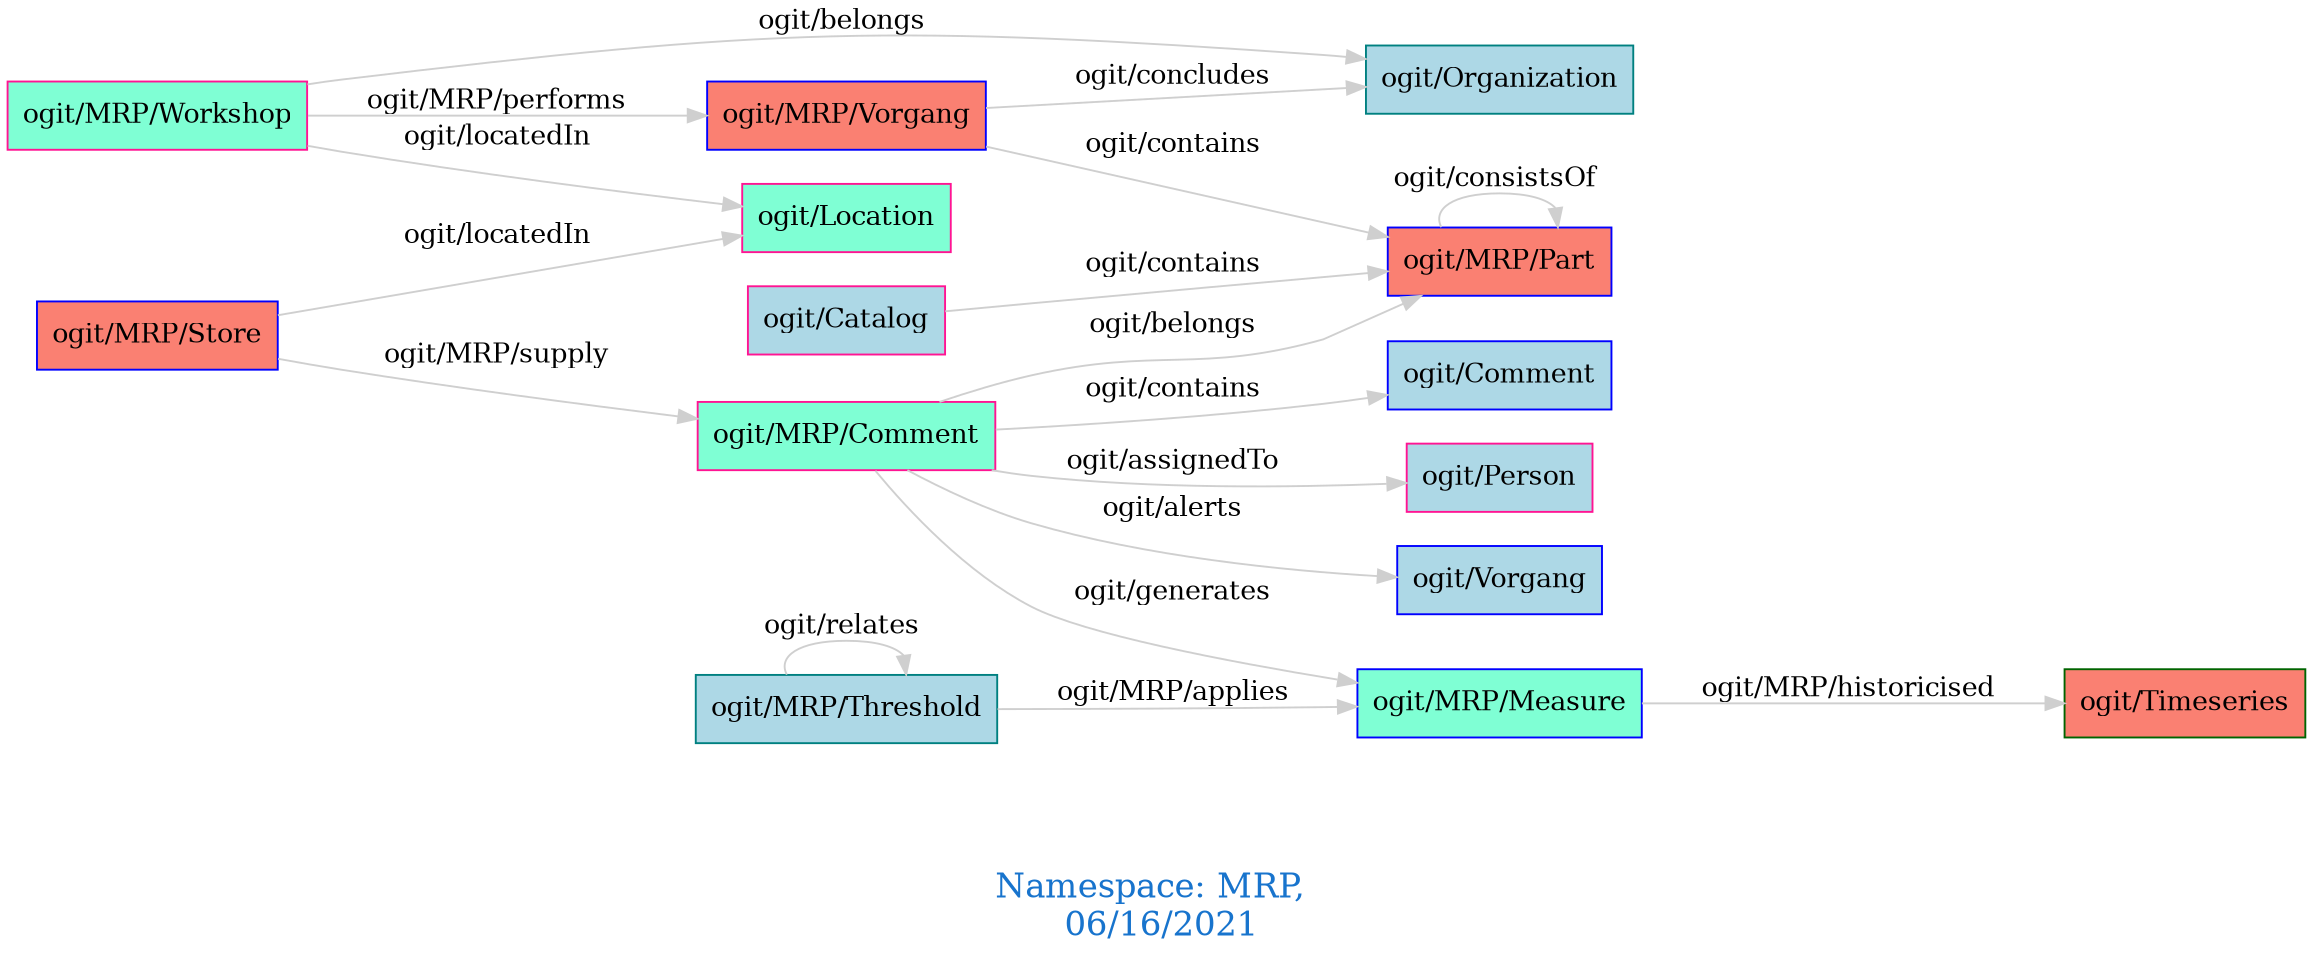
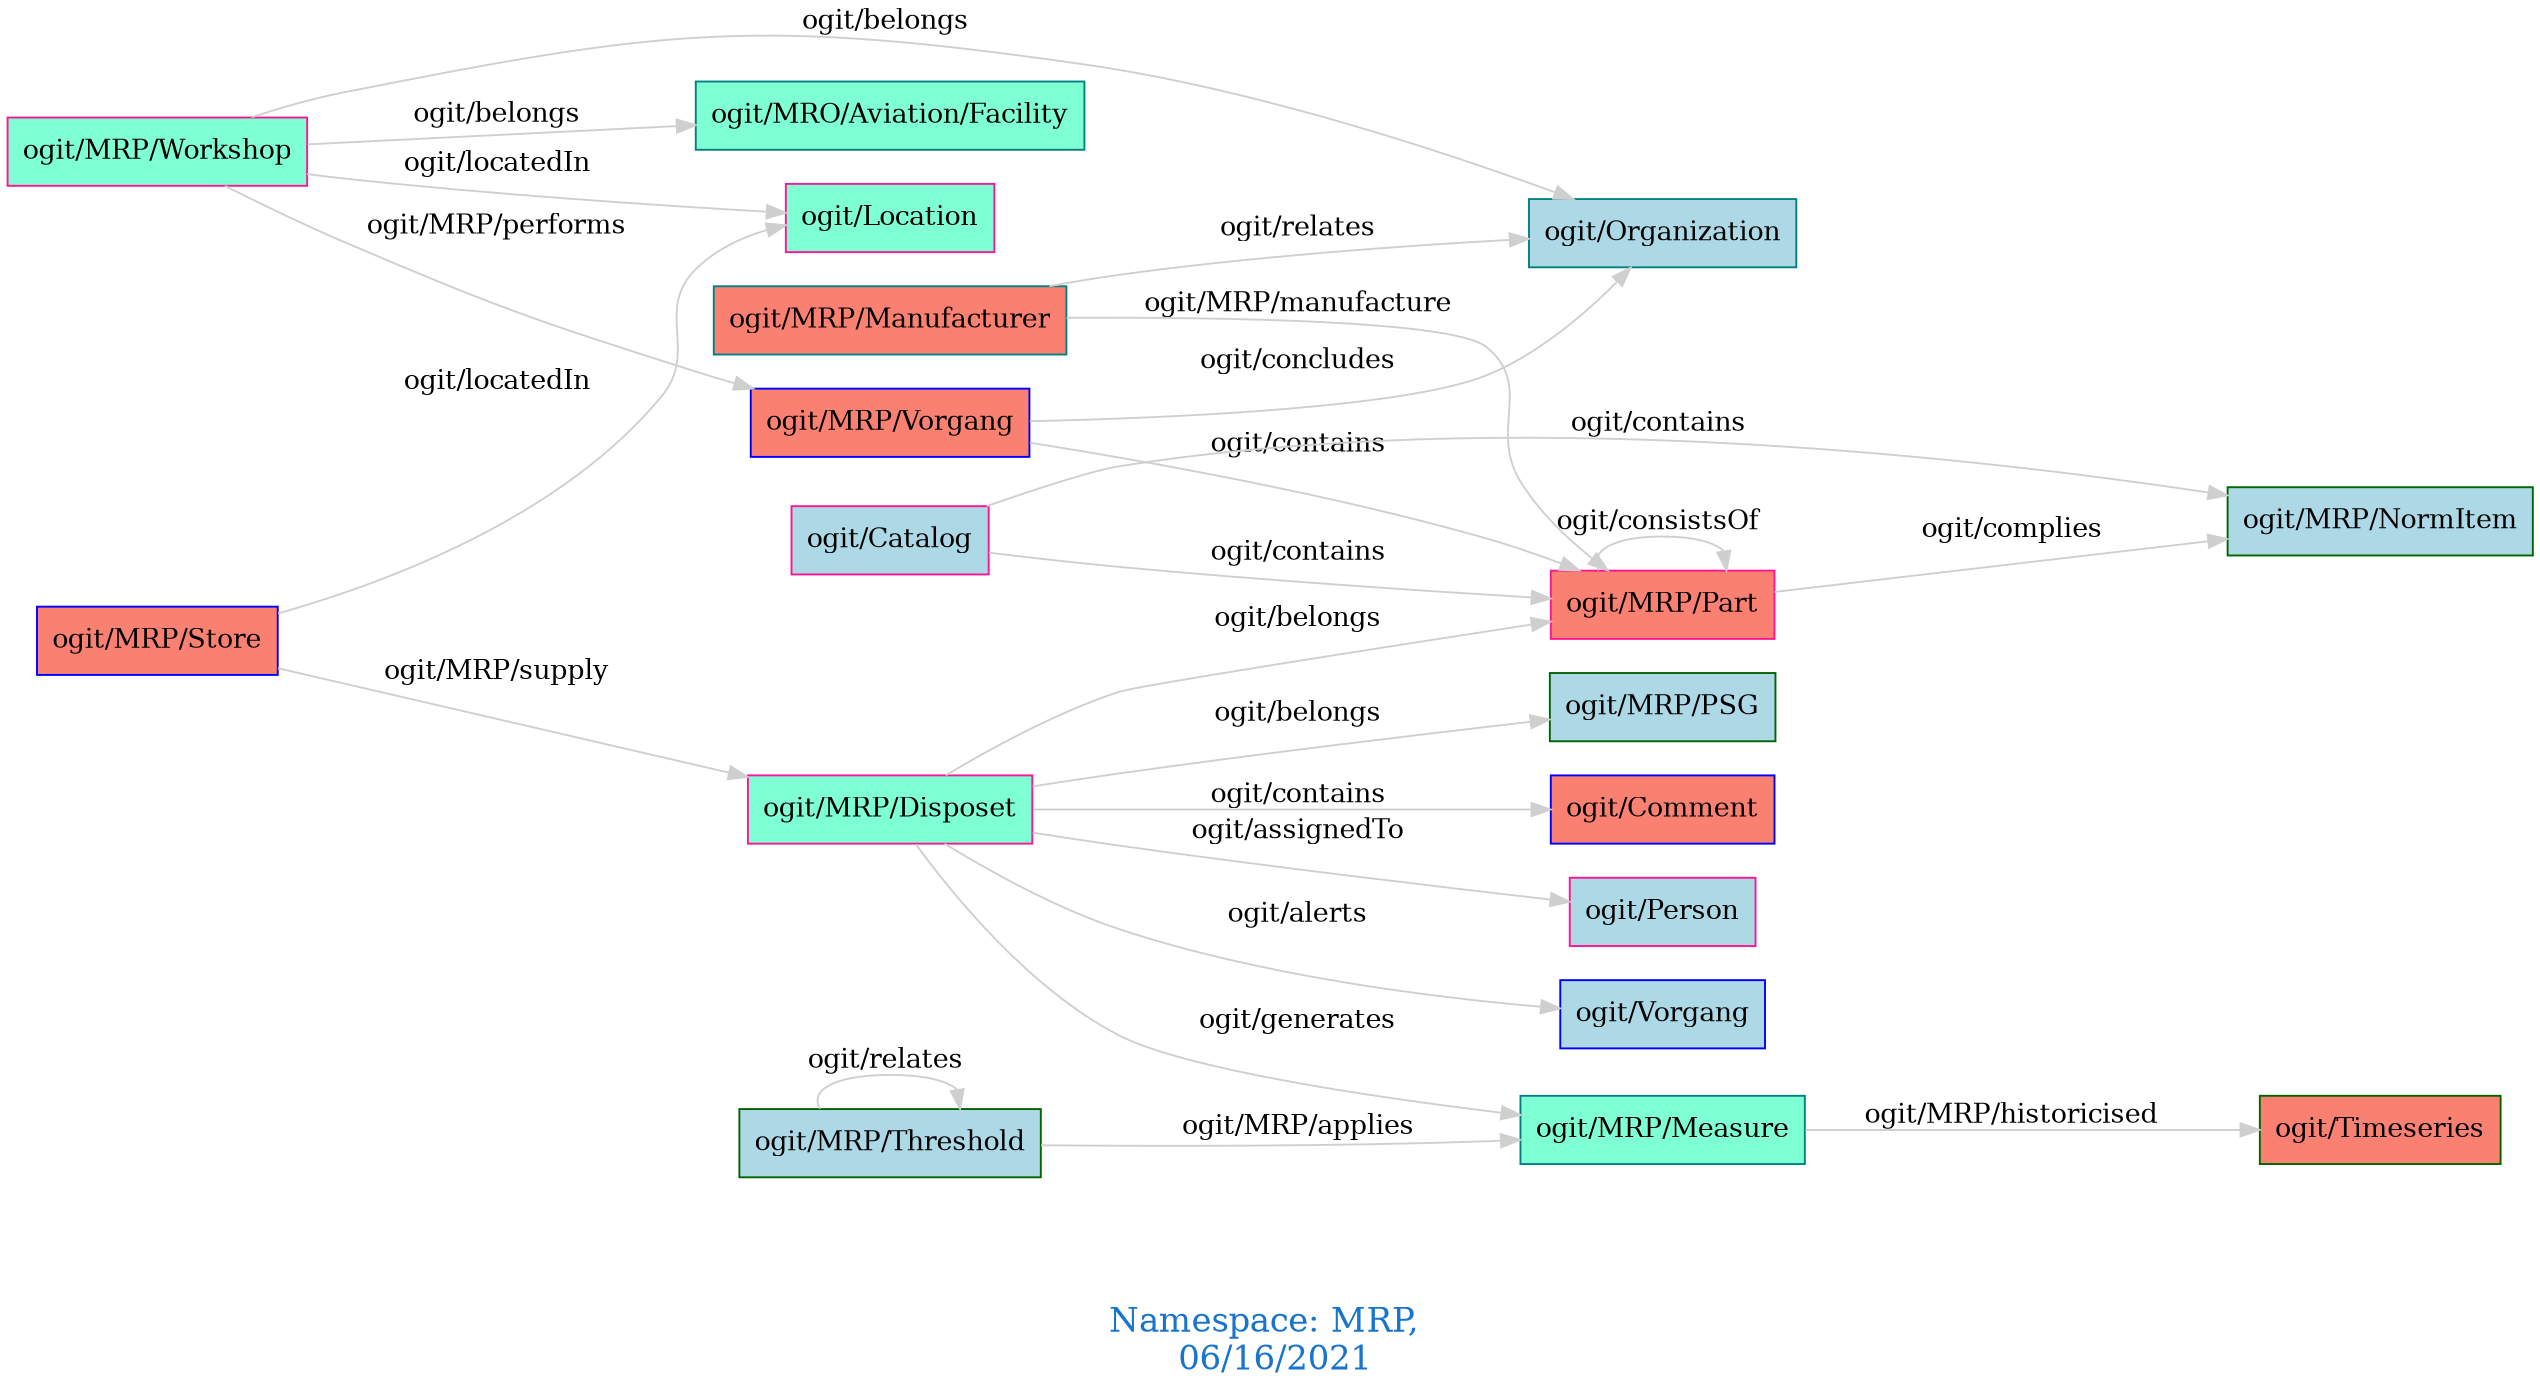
none -> (890, 116)
(1500, 262) -> (1663, 605)
none -> (890, 320)
(1500, 375) -> (1663, 810)
(846, 436) -> (890, 810)
none -> (2380, 521)
(1500, 703) -> (1663, 1130)
none -> (1663, 707)
(846, 709) -> (890, 1143)
